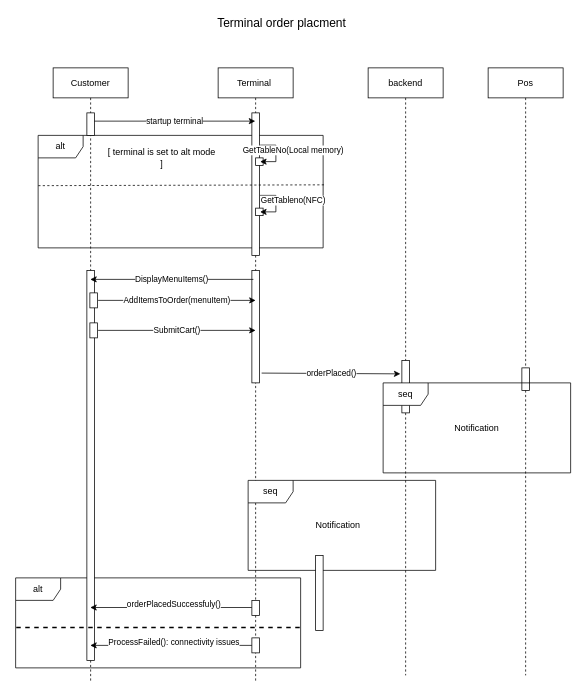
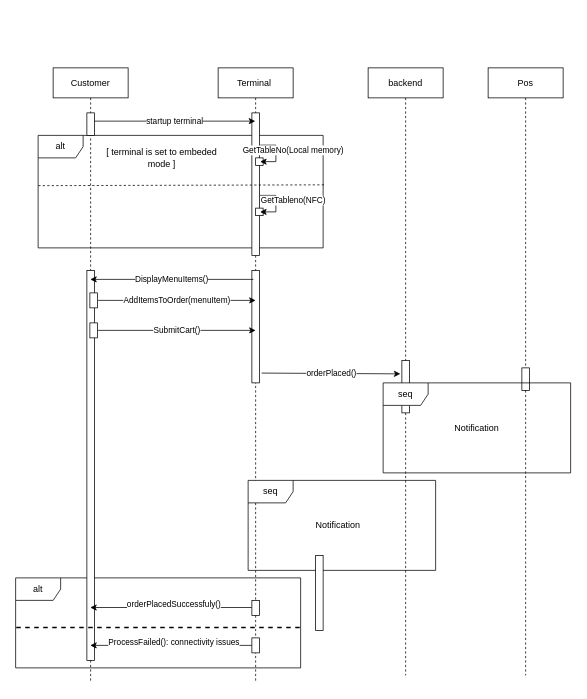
(282, 23) -> none
(162, 158) -> (162, 158)
